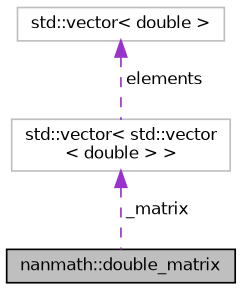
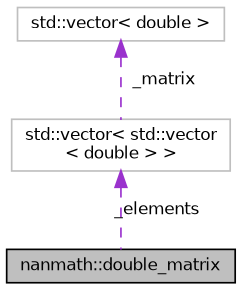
(162, 80) -> (162, 80)
(155, 210) -> (155, 210)
